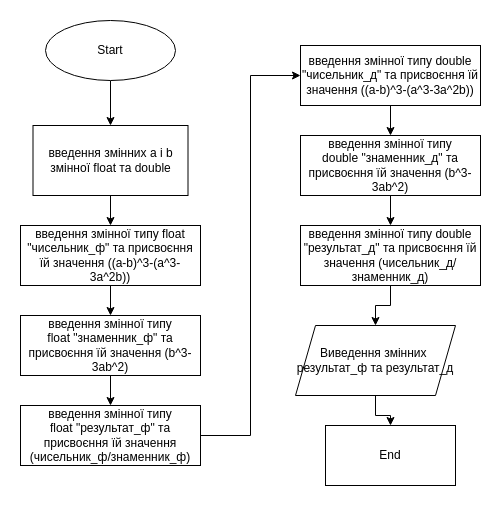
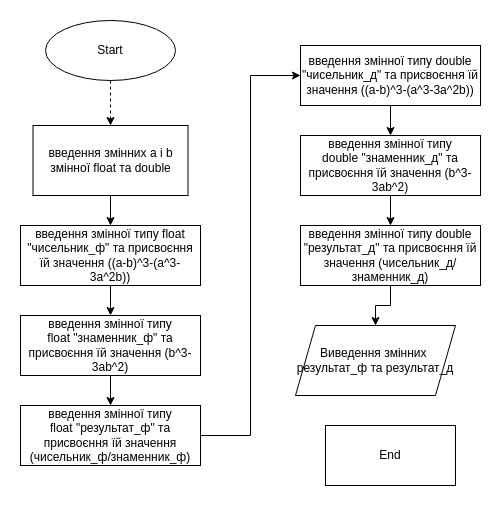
(111, 100) -> (111, 100)
(376, 415) -> none
